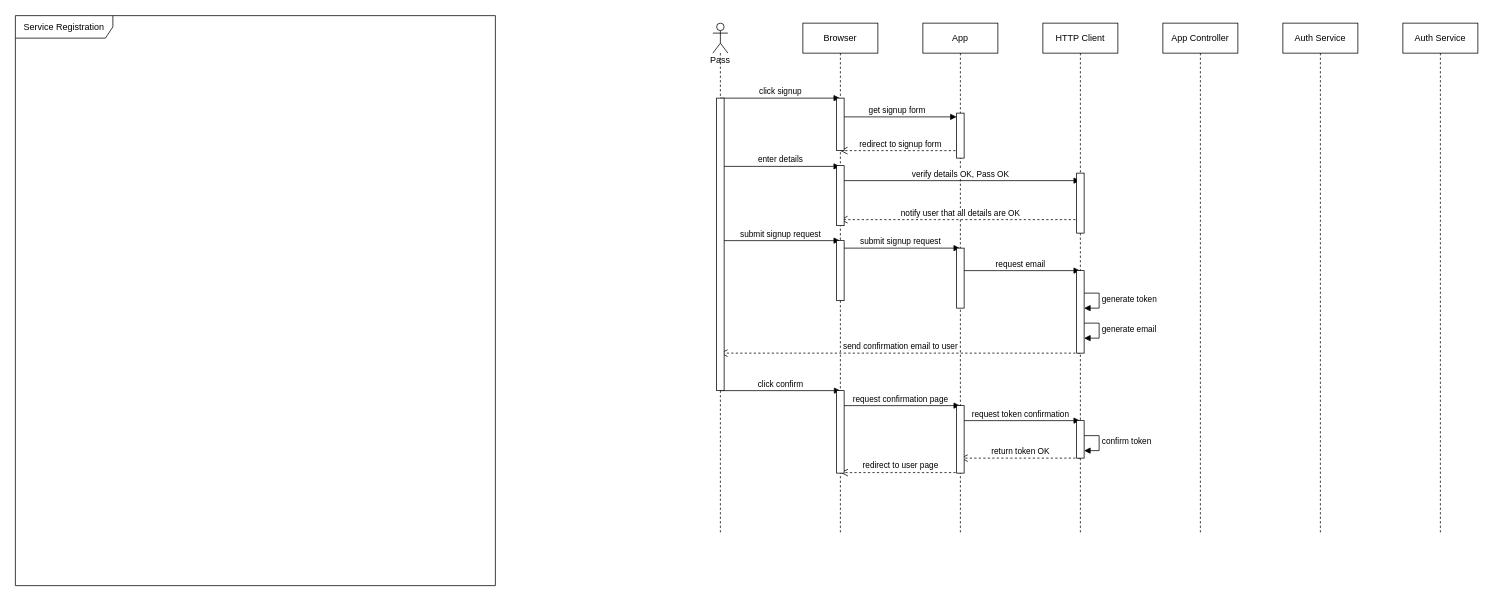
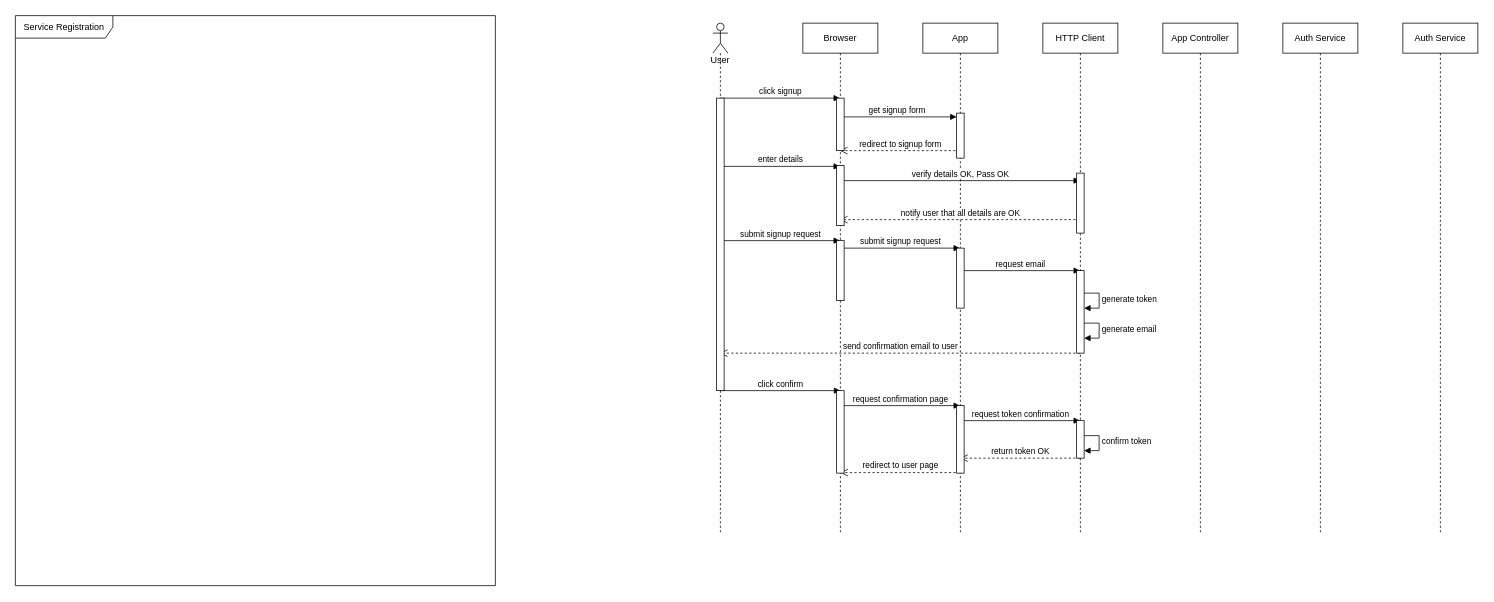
(720, 66) -> (720, 66)
